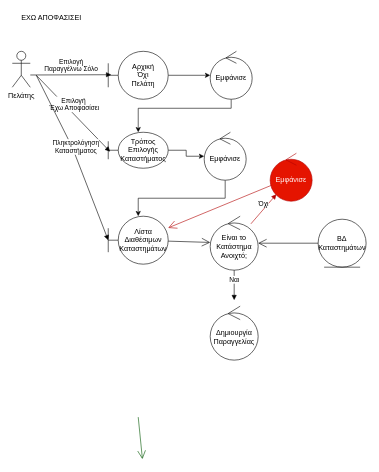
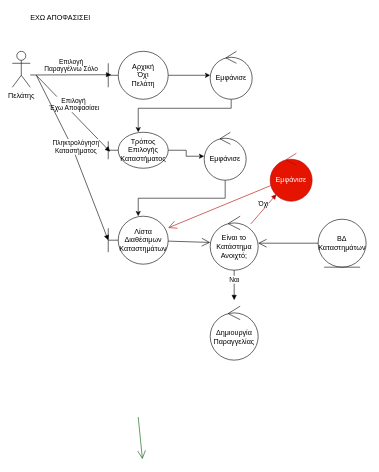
(51, 18) -> (60, 18)
